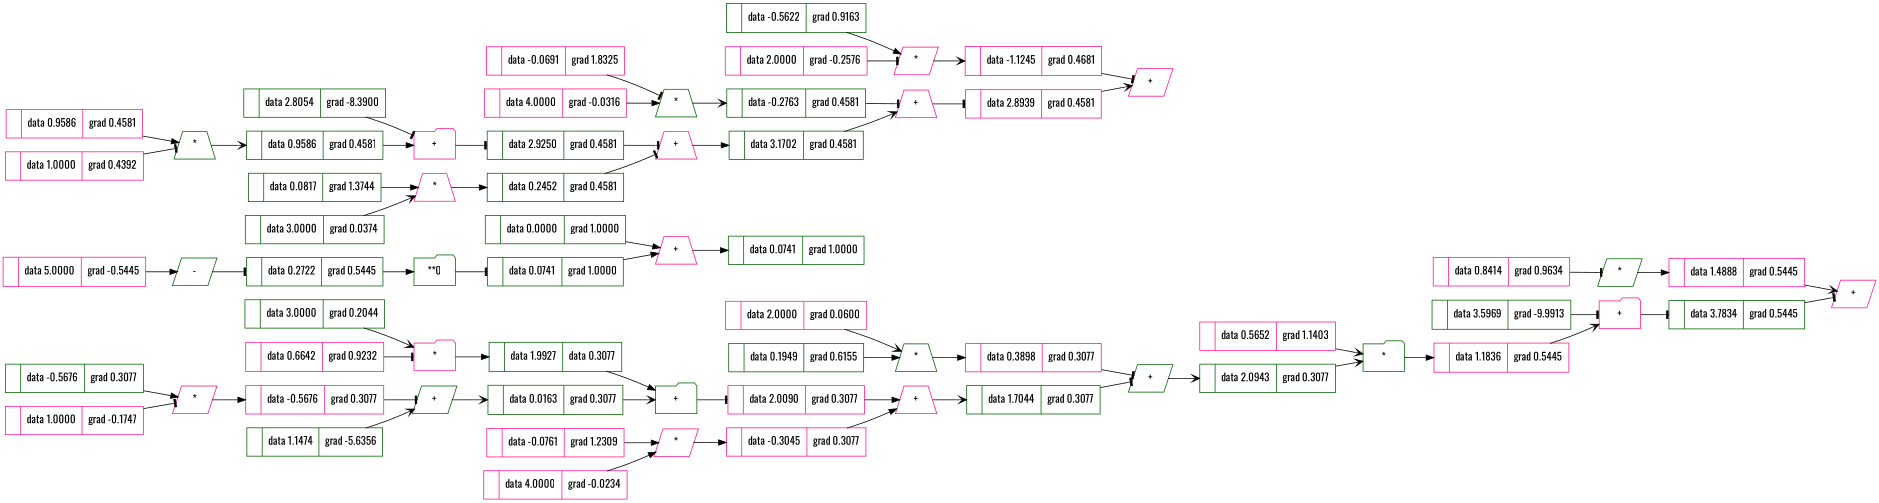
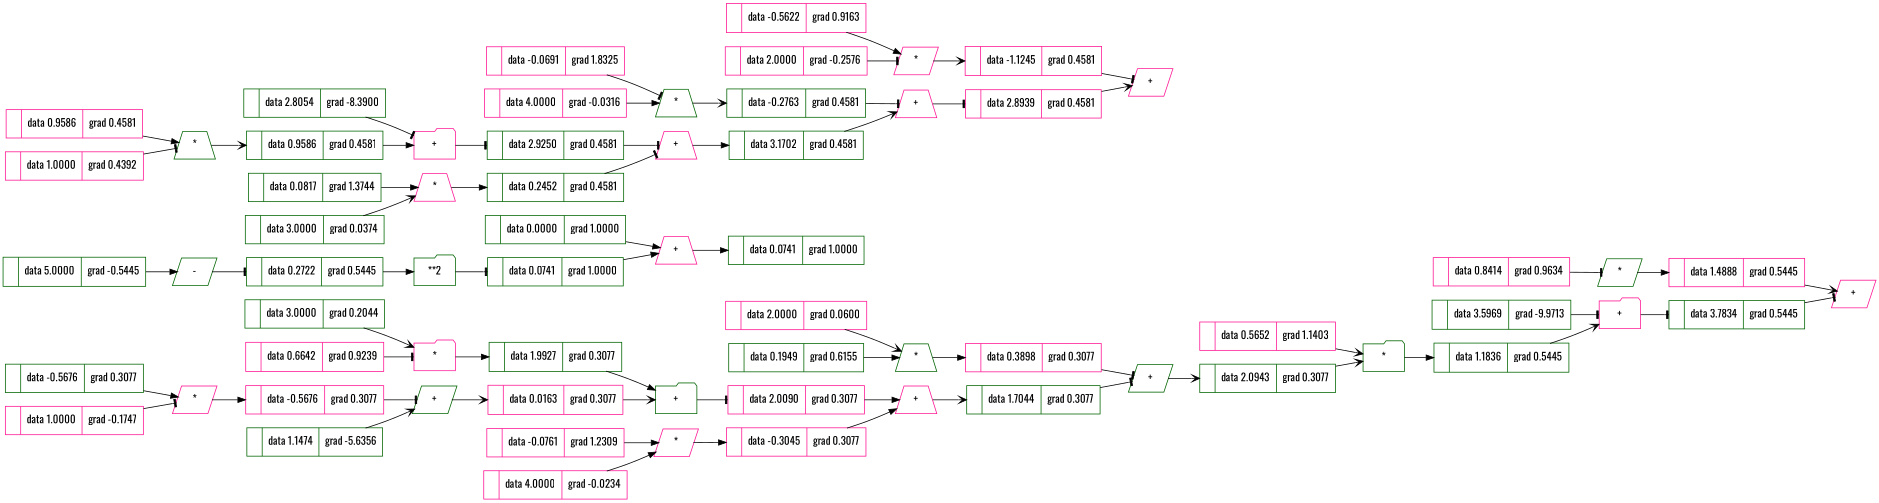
(796, 18) -> (796, 18)
(1072, 61) -> (1072, 61)
(74, 272) -> (74, 272)
(435, 272) -> (435, 272)
(1539, 314) -> (1540, 314)
(353, 356) -> (353, 356)
(592, 356) -> (592, 356)
(1501, 358) -> (1501, 358)
(555, 400) -> (555, 400)
